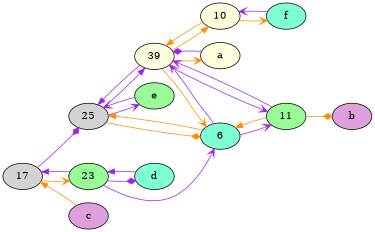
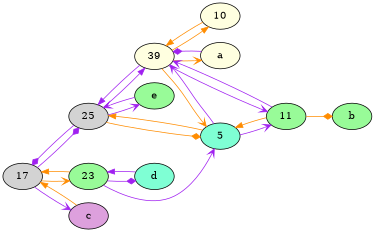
(286, 16) -> none
(352, 116) -> (352, 116)
(220, 136) -> (220, 136)
none -> (56, 141)
(59, 171) -> (59, 171)
none -> (49, 197)
